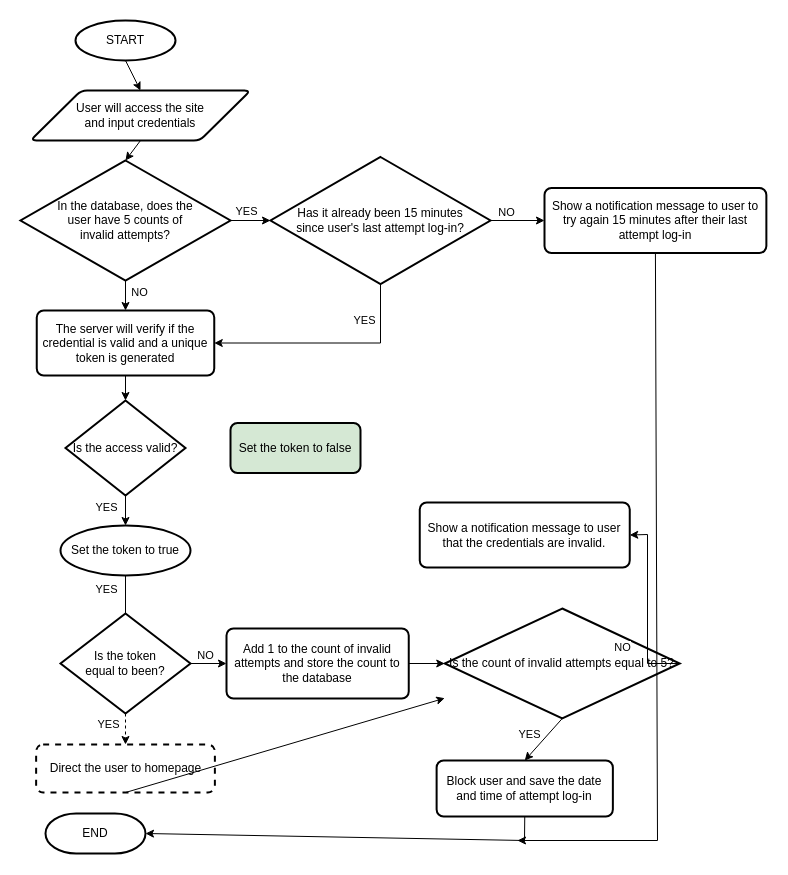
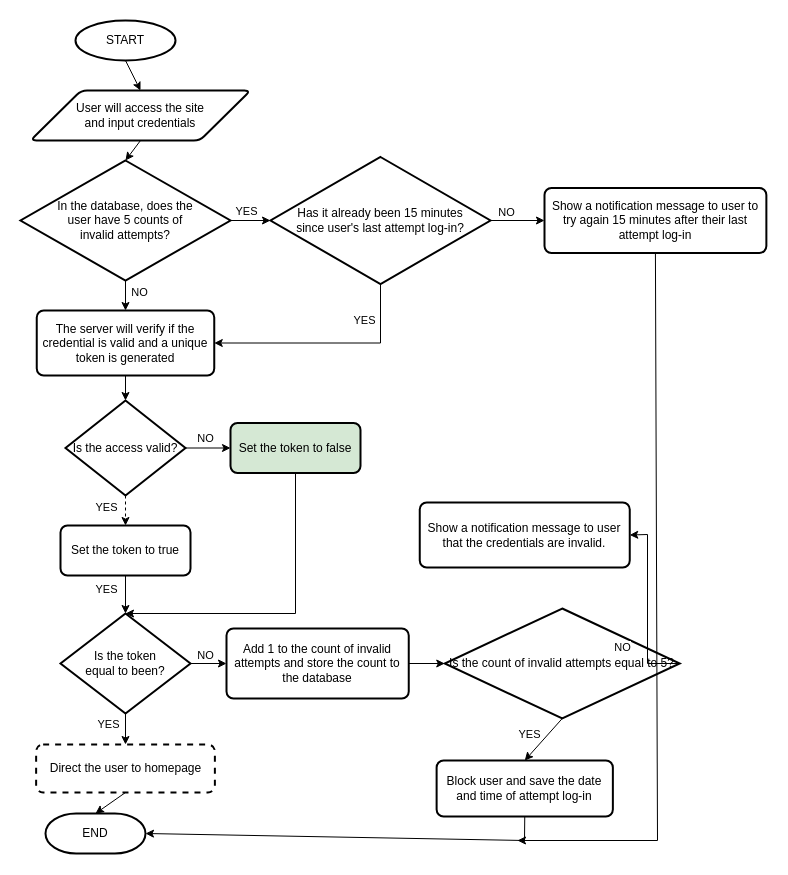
none -> (205, 448)
(126, 507) -> (126, 507)
(126, 551) -> (126, 551)
(126, 609) -> (126, 605)
none -> (284, 614)
(126, 726) -> (126, 726)
(282, 746) -> (113, 801)
